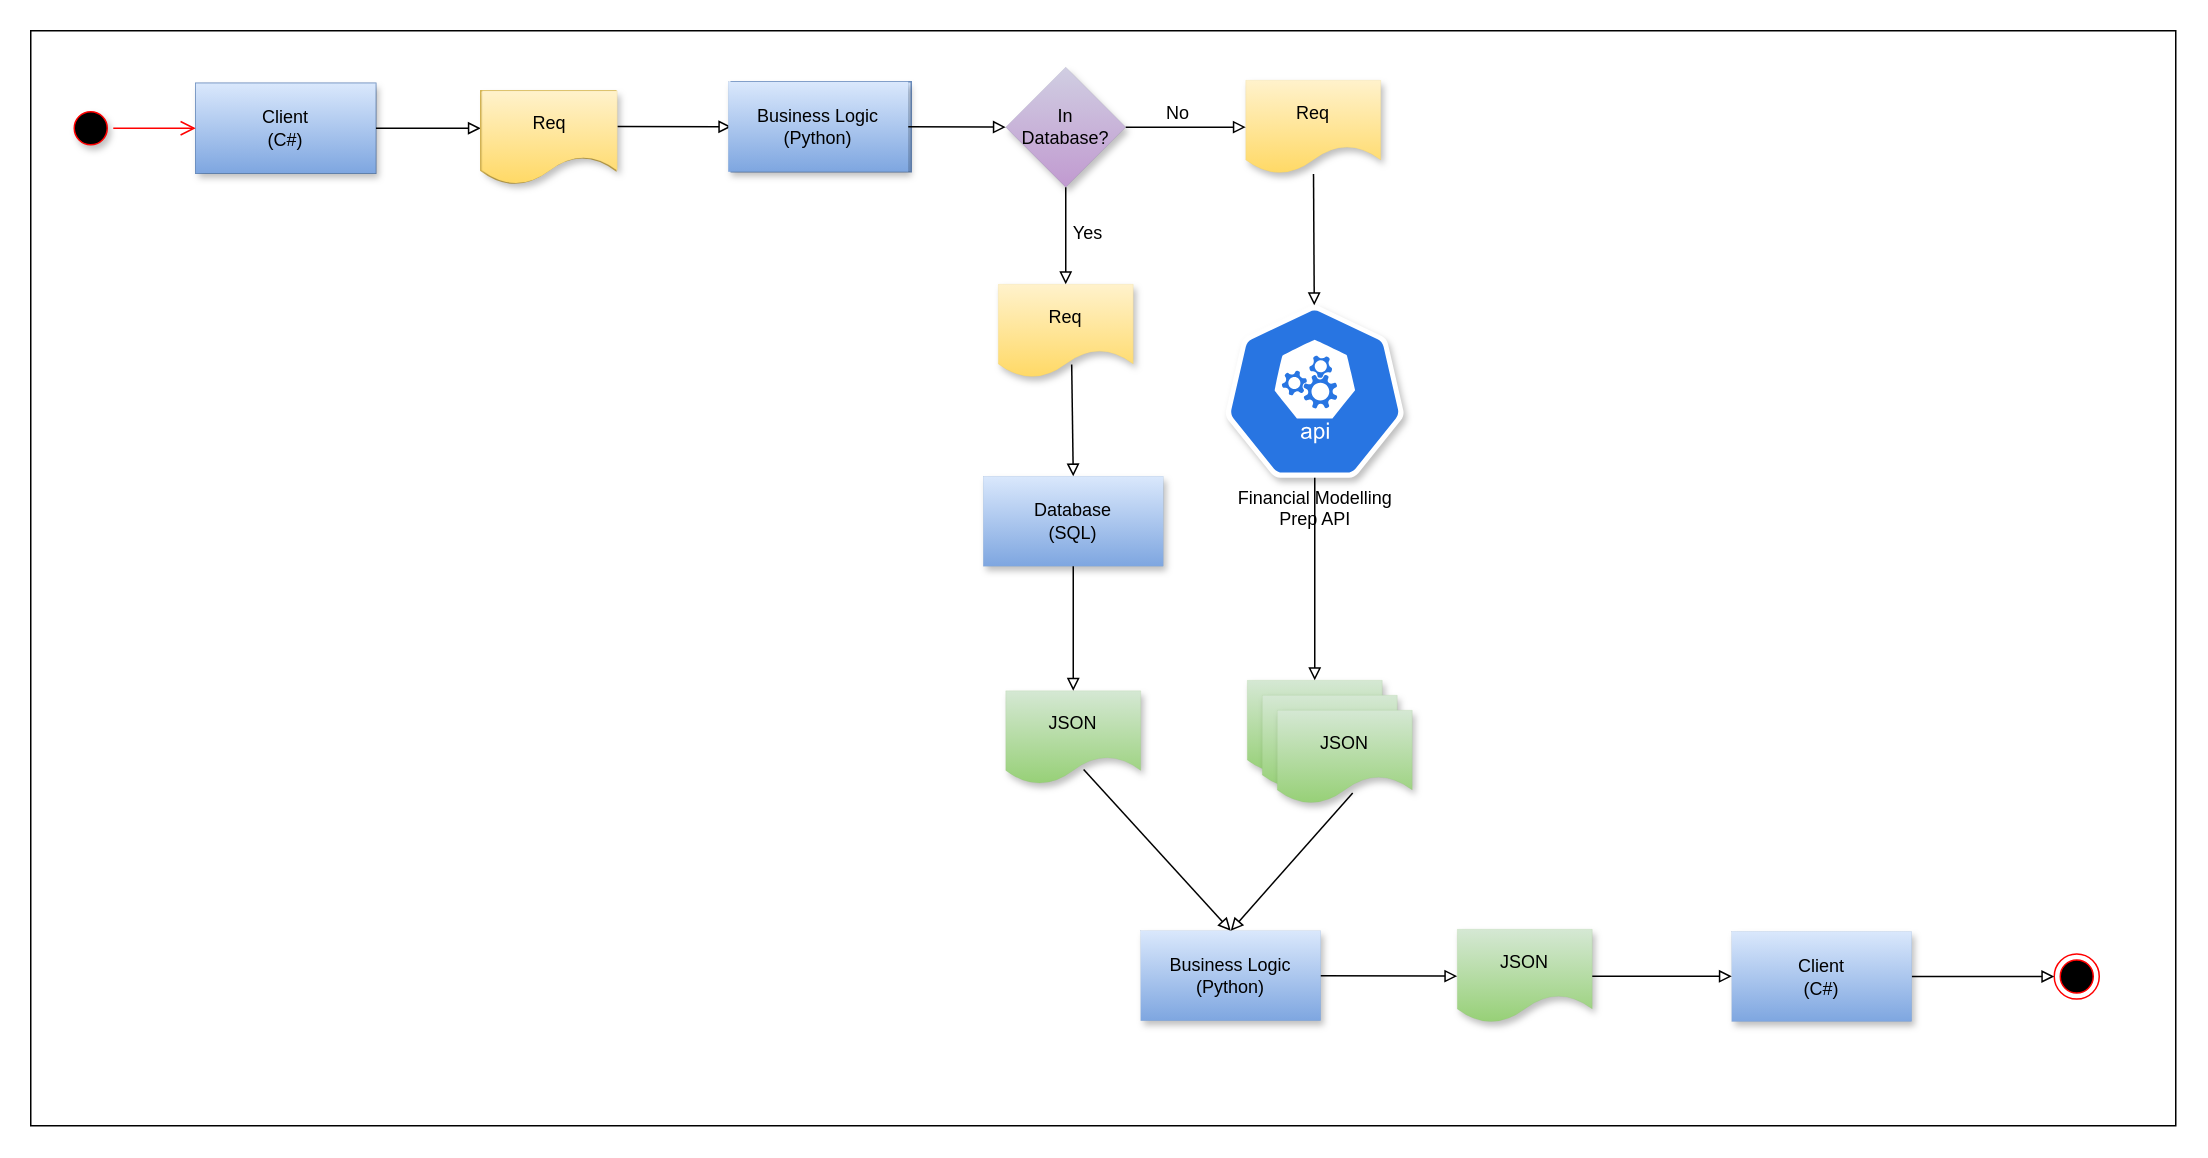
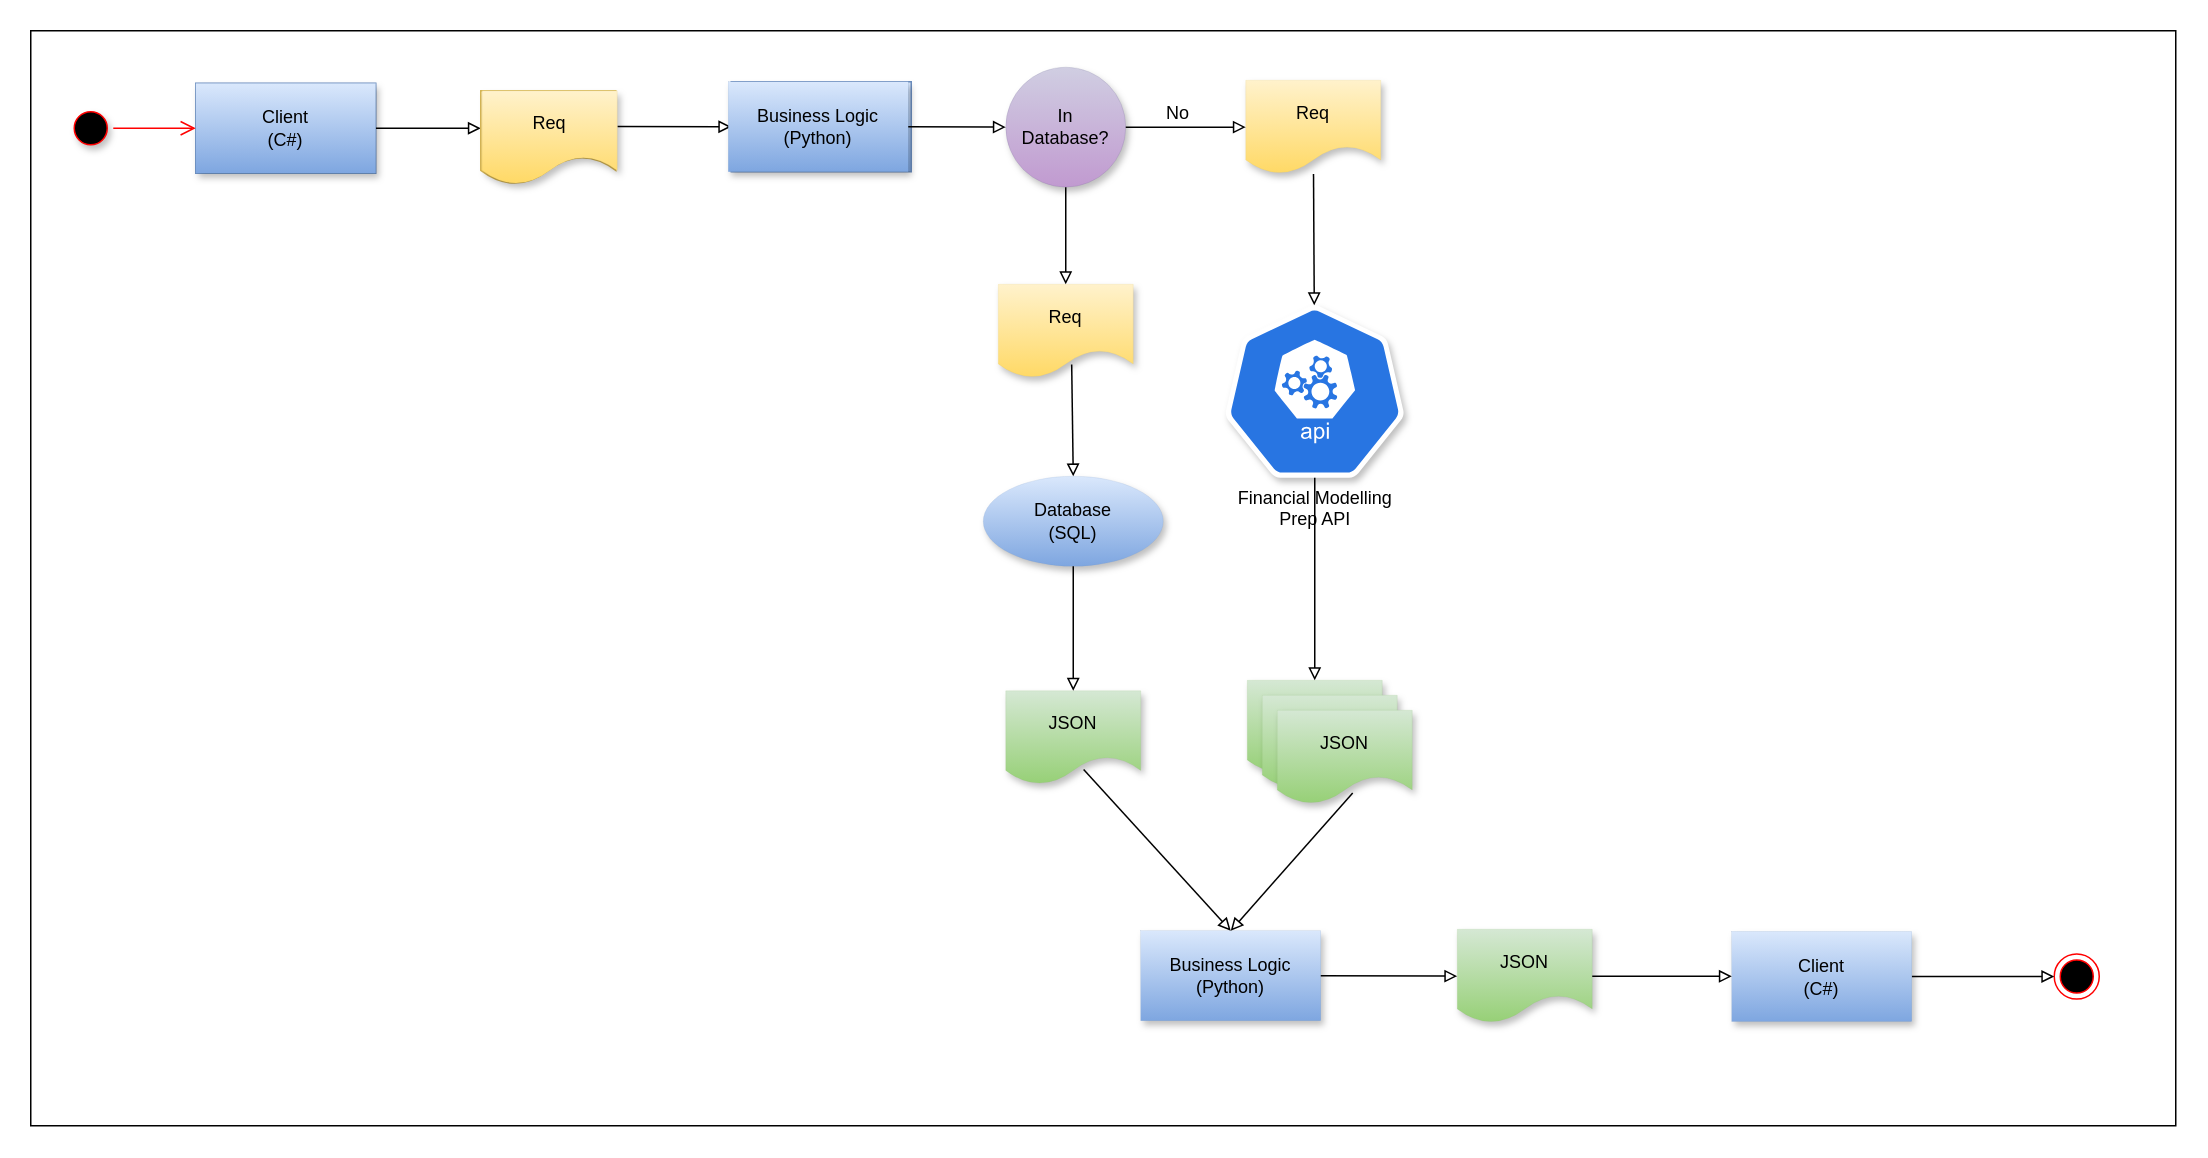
(1066, 127) -> (1066, 127)
(1088, 233) -> none
(1073, 521) -> (1073, 521)
